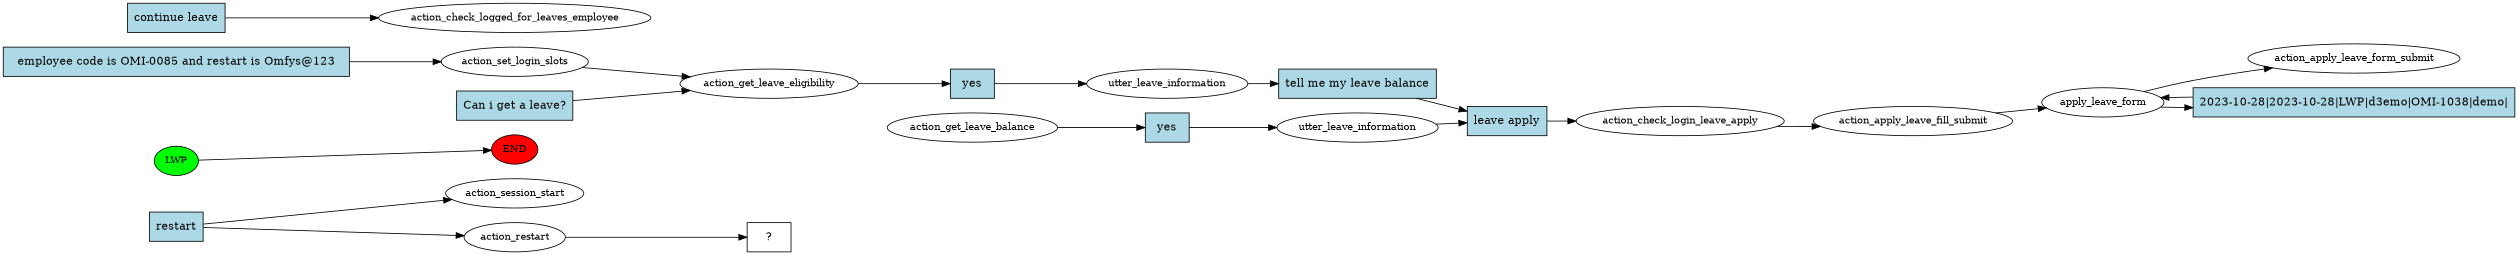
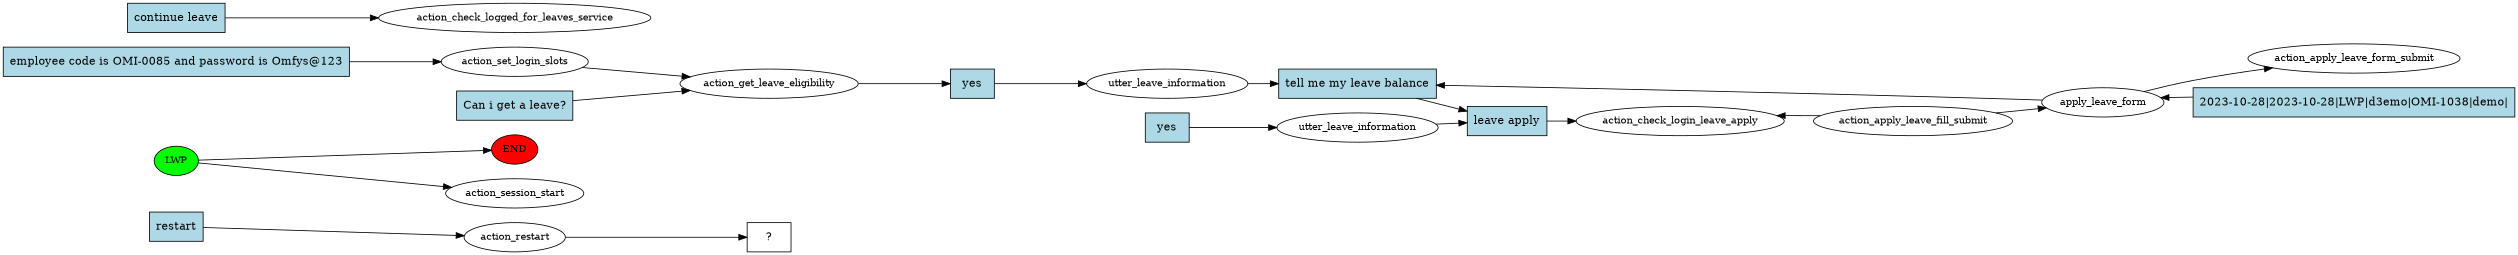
(515, 18) -> (515, 18)
(176, 62) -> (176, 62)
(2173, 107) -> (1744, 92)
(1794, 127) -> (1803, 116)
(972, 128) -> none
(323, 212) -> (321, 175)
